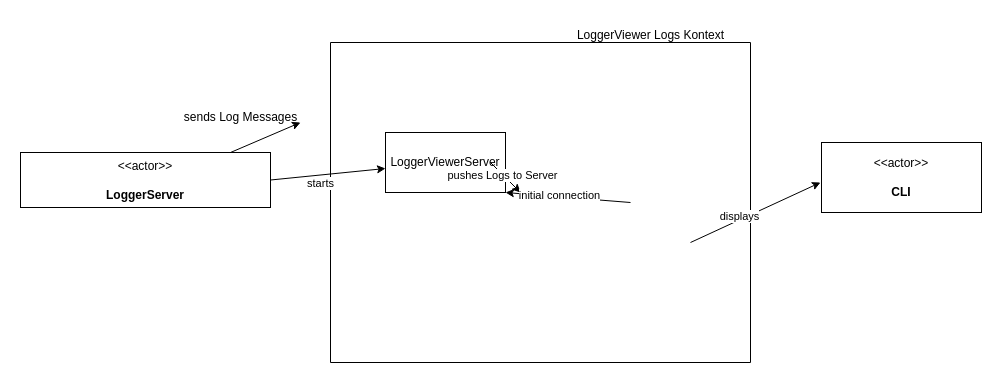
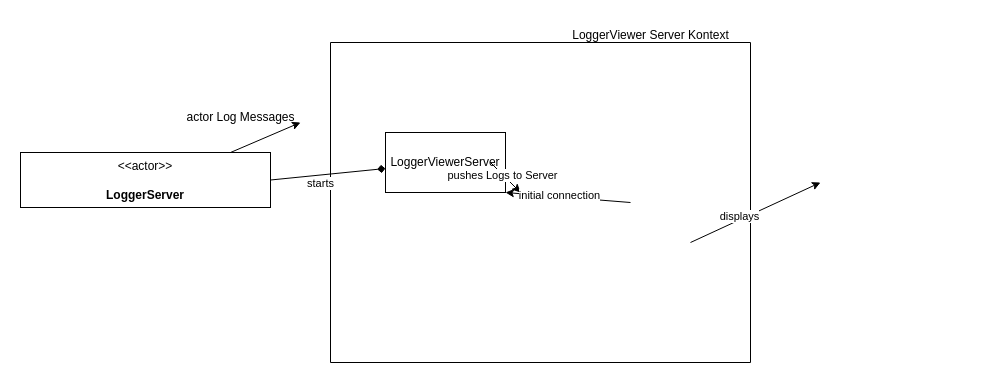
(651, 36) -> (651, 36)
(241, 118) -> (241, 118)
(377, 169) -> (376, 169)
(902, 178) -> none
